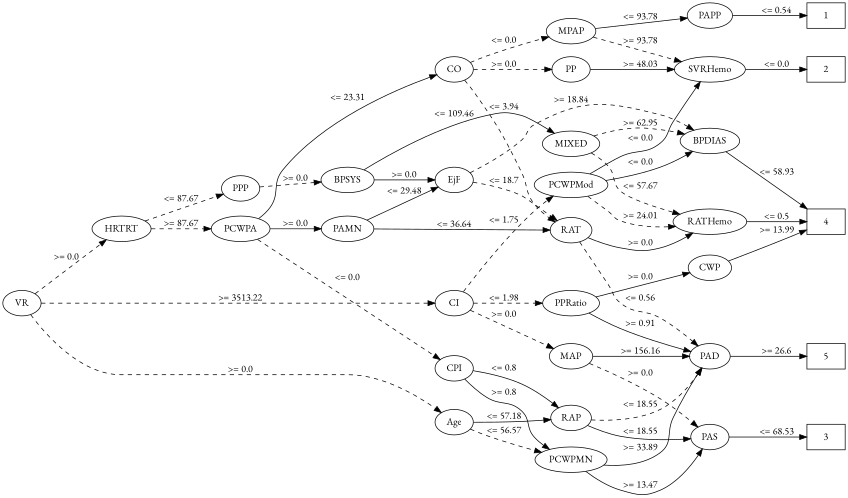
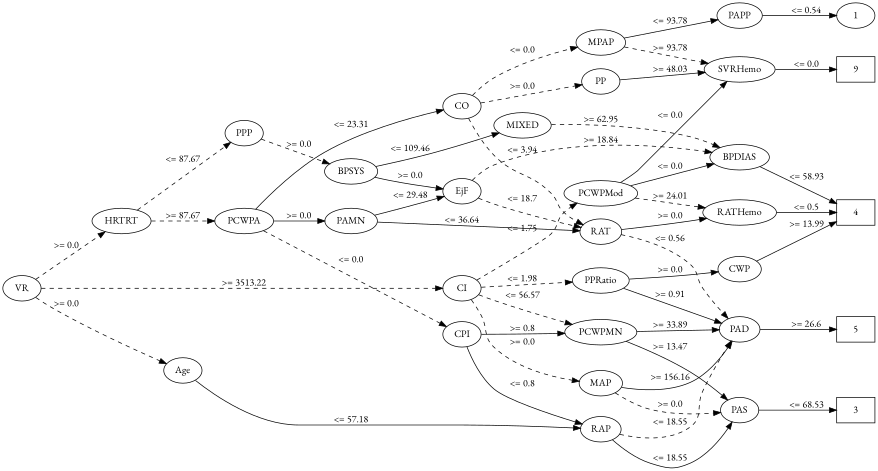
(826, 16) -> (856, 16)
(826, 69) -> (856, 69)
(623, 193) -> none
(502, 441) -> (522, 309)
